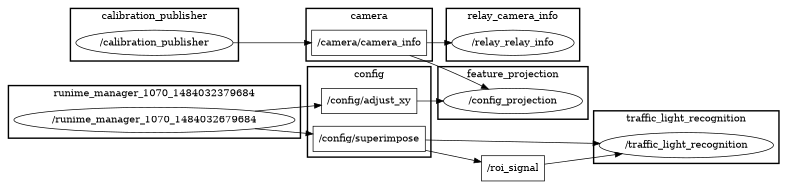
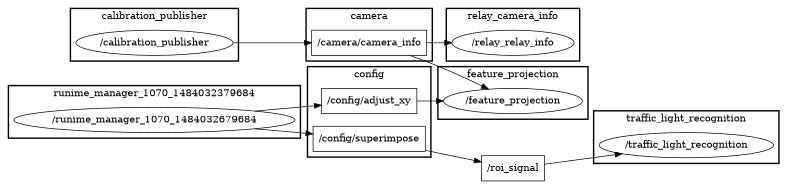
(513, 101) -> (513, 101)
(509, 142) -> none
